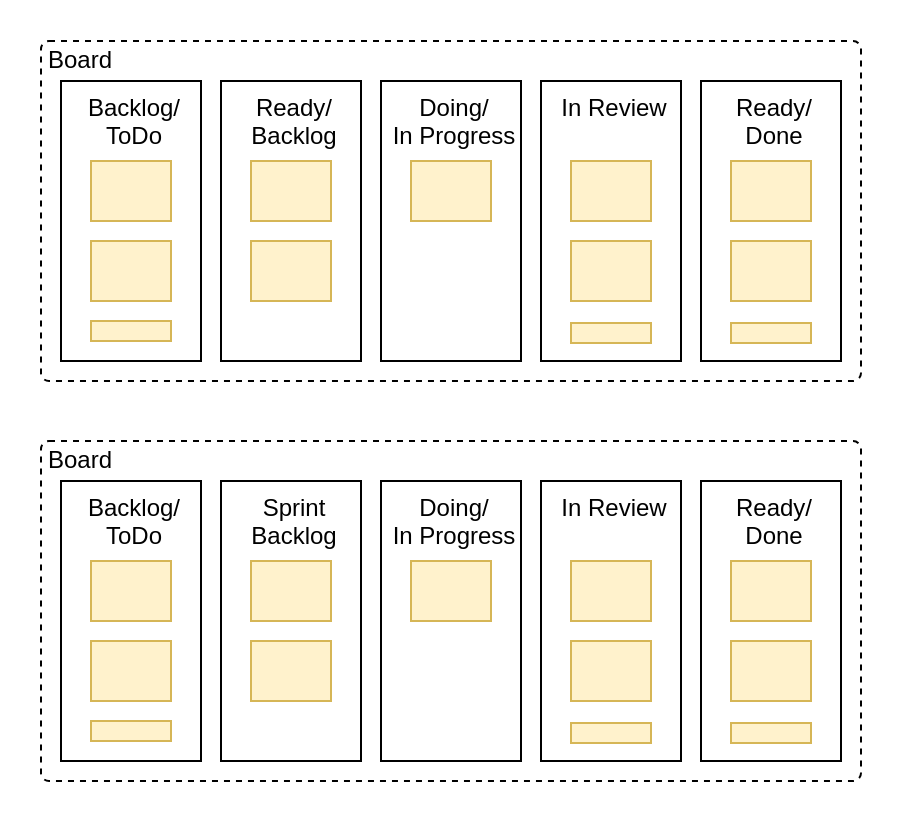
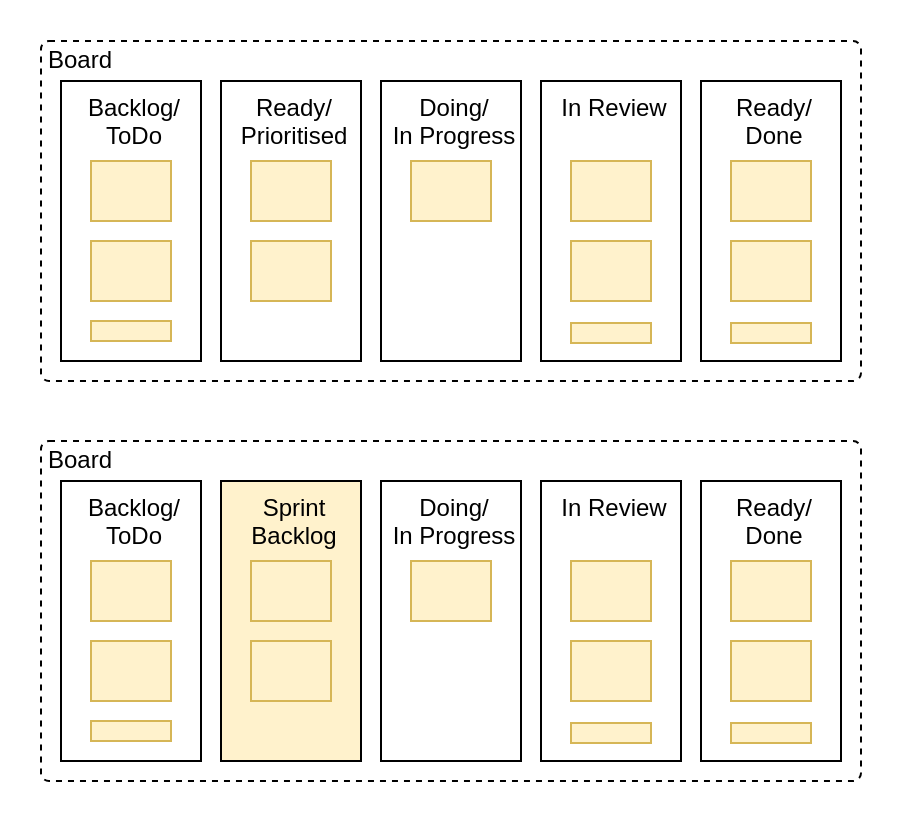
(295, 124) -> (295, 138)
(295, 524) -> (295, 524)
